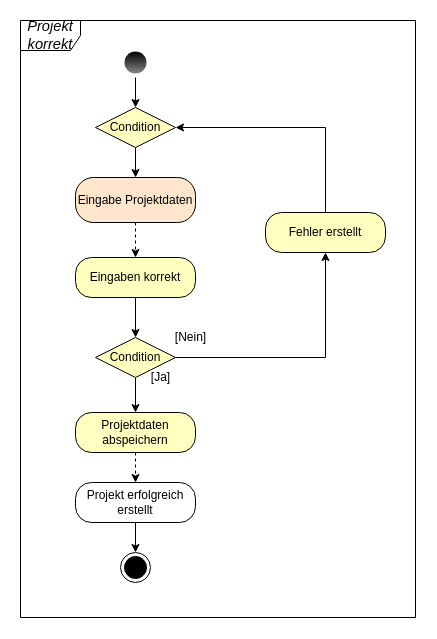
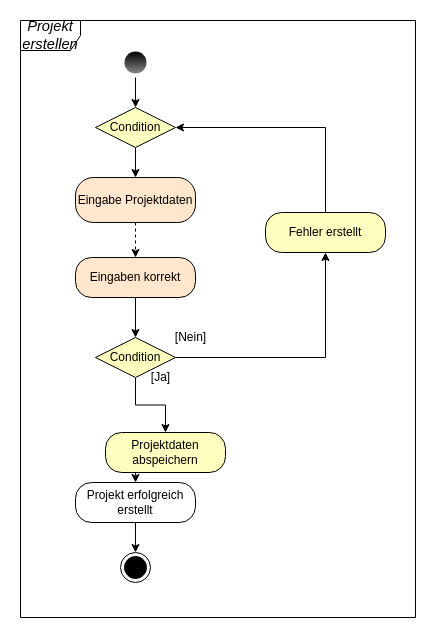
(51, 36) -> (51, 36)
(136, 278) -> (136, 278)
(136, 433) -> (166, 453)
